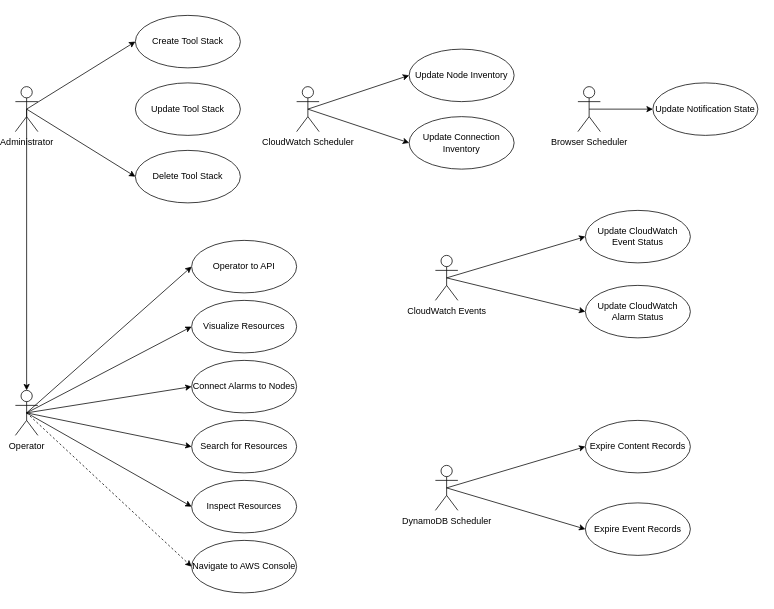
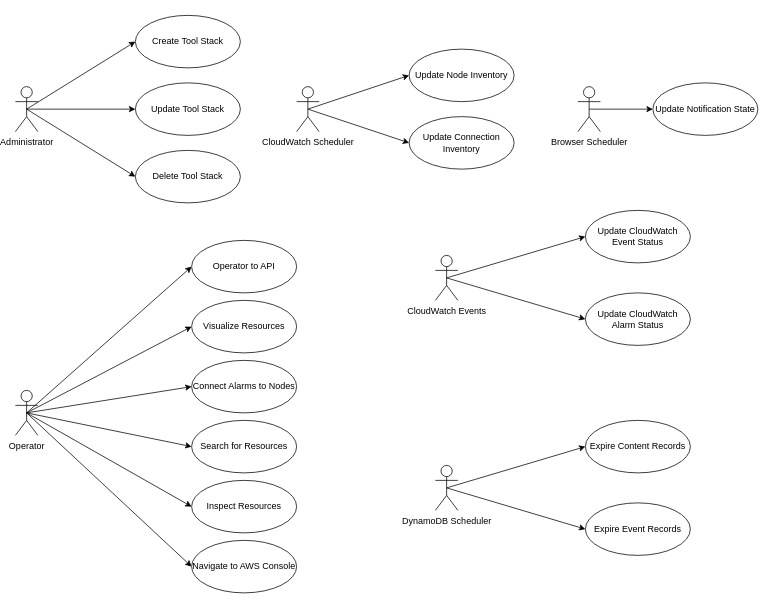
(27, 253) -> (129, 109)
(638, 312) -> (638, 319)
(110, 490) -> (110, 490)
